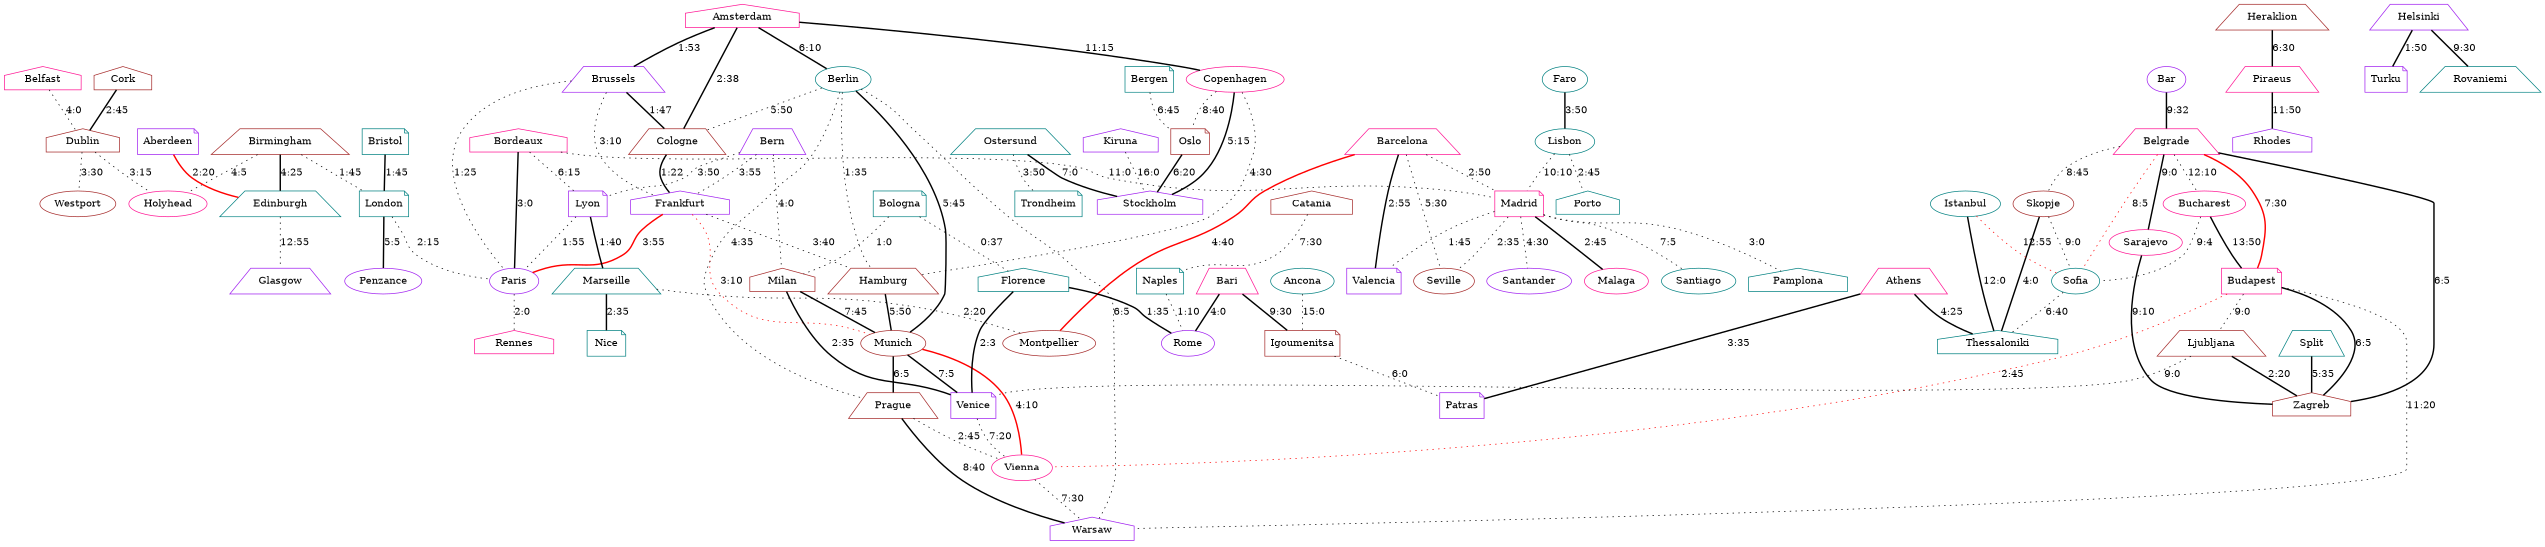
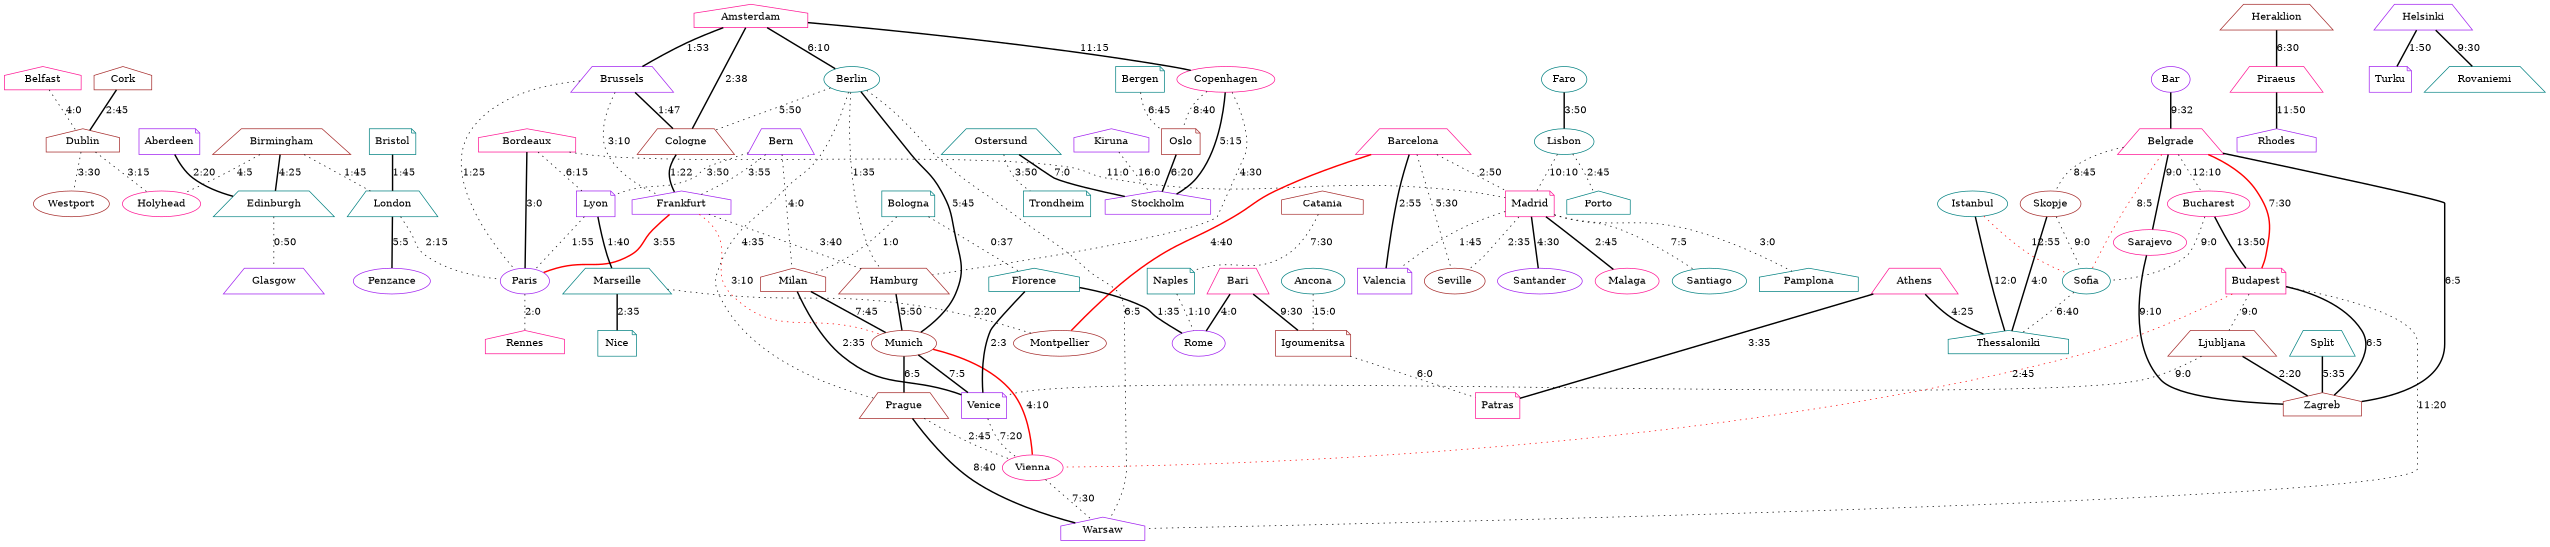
(197, 181) -> (197, 181)
(384, 204) -> (393, 204)
(295, 242) -> (285, 242)
(1524, 242) -> (1535, 242)
(2205, 242) -> (2209, 242)
(1462, 406) -> (1498, 406)
